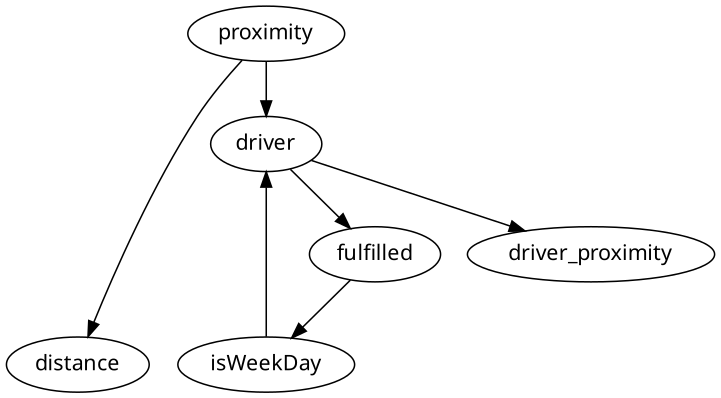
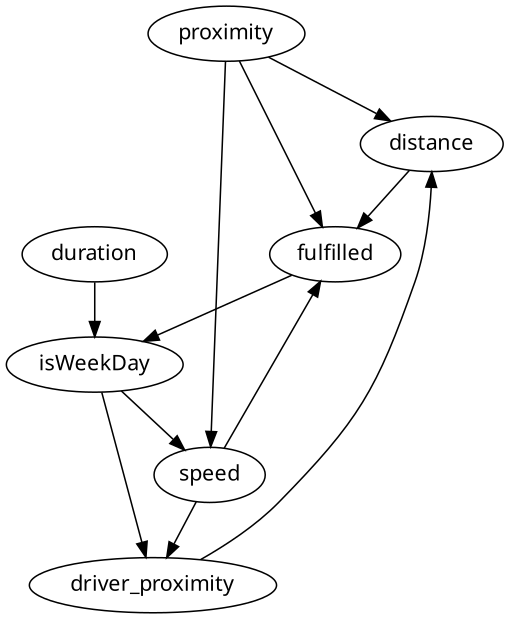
none -> (277, 137)
(266, 144) -> (210, 475)
none -> (389, 193)
none -> (95, 254)
none -> (363, 402)
none -> (122, 467)
